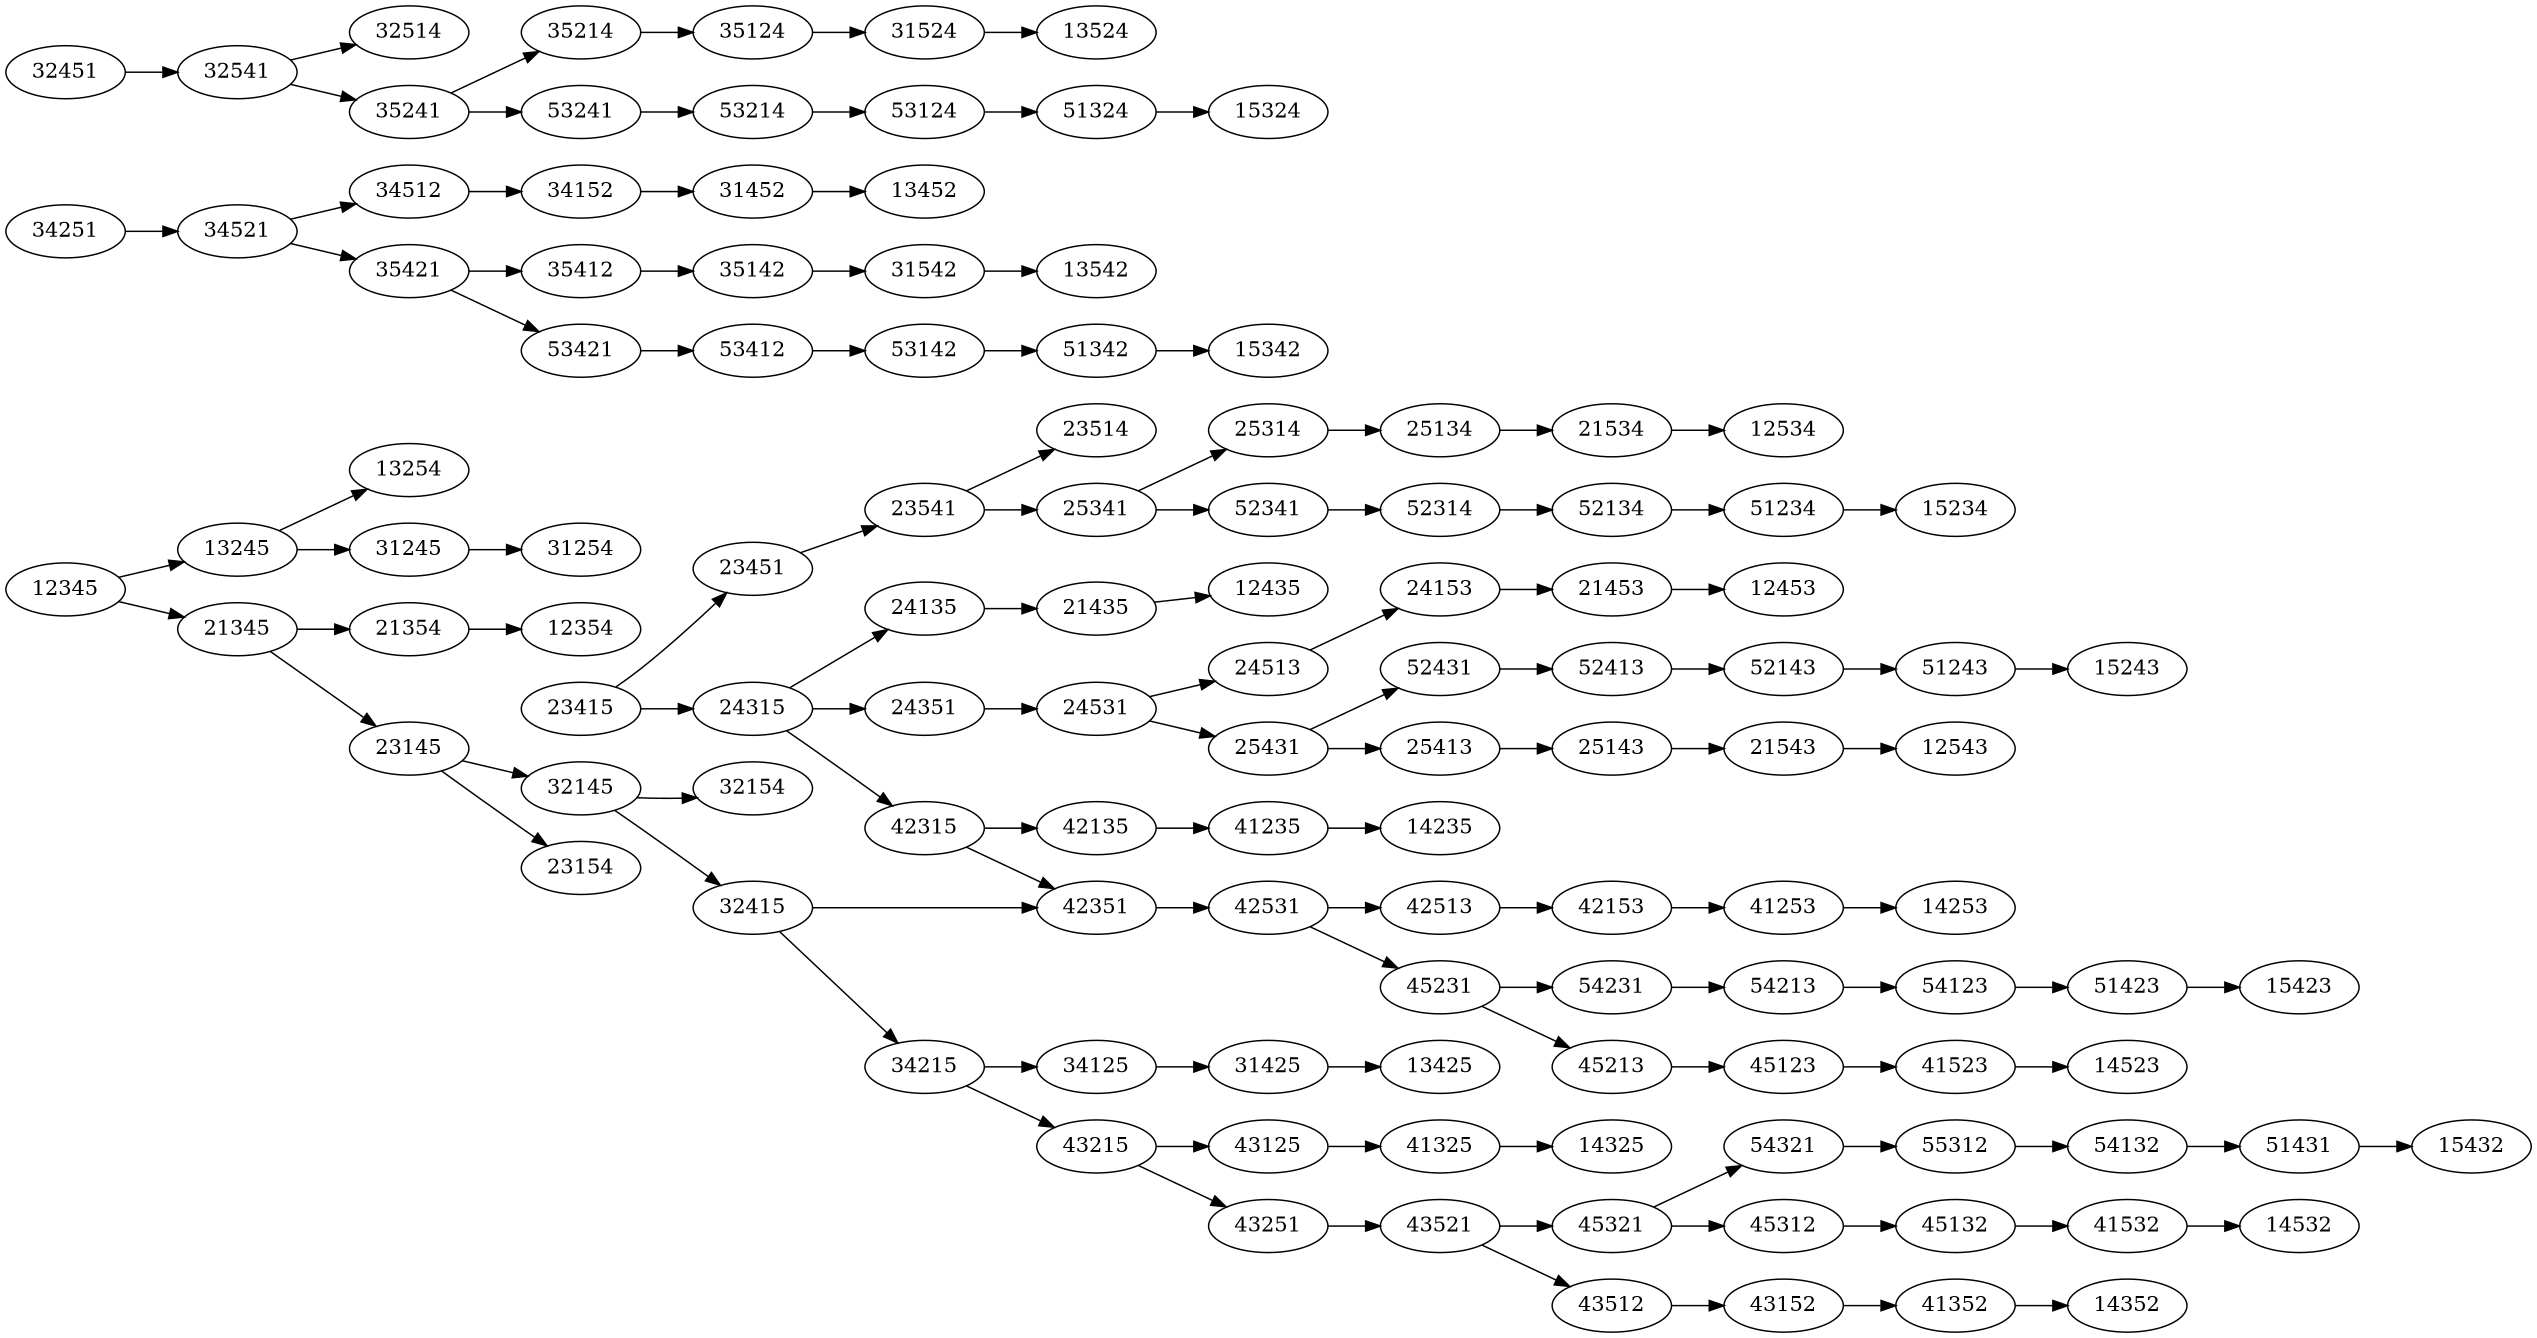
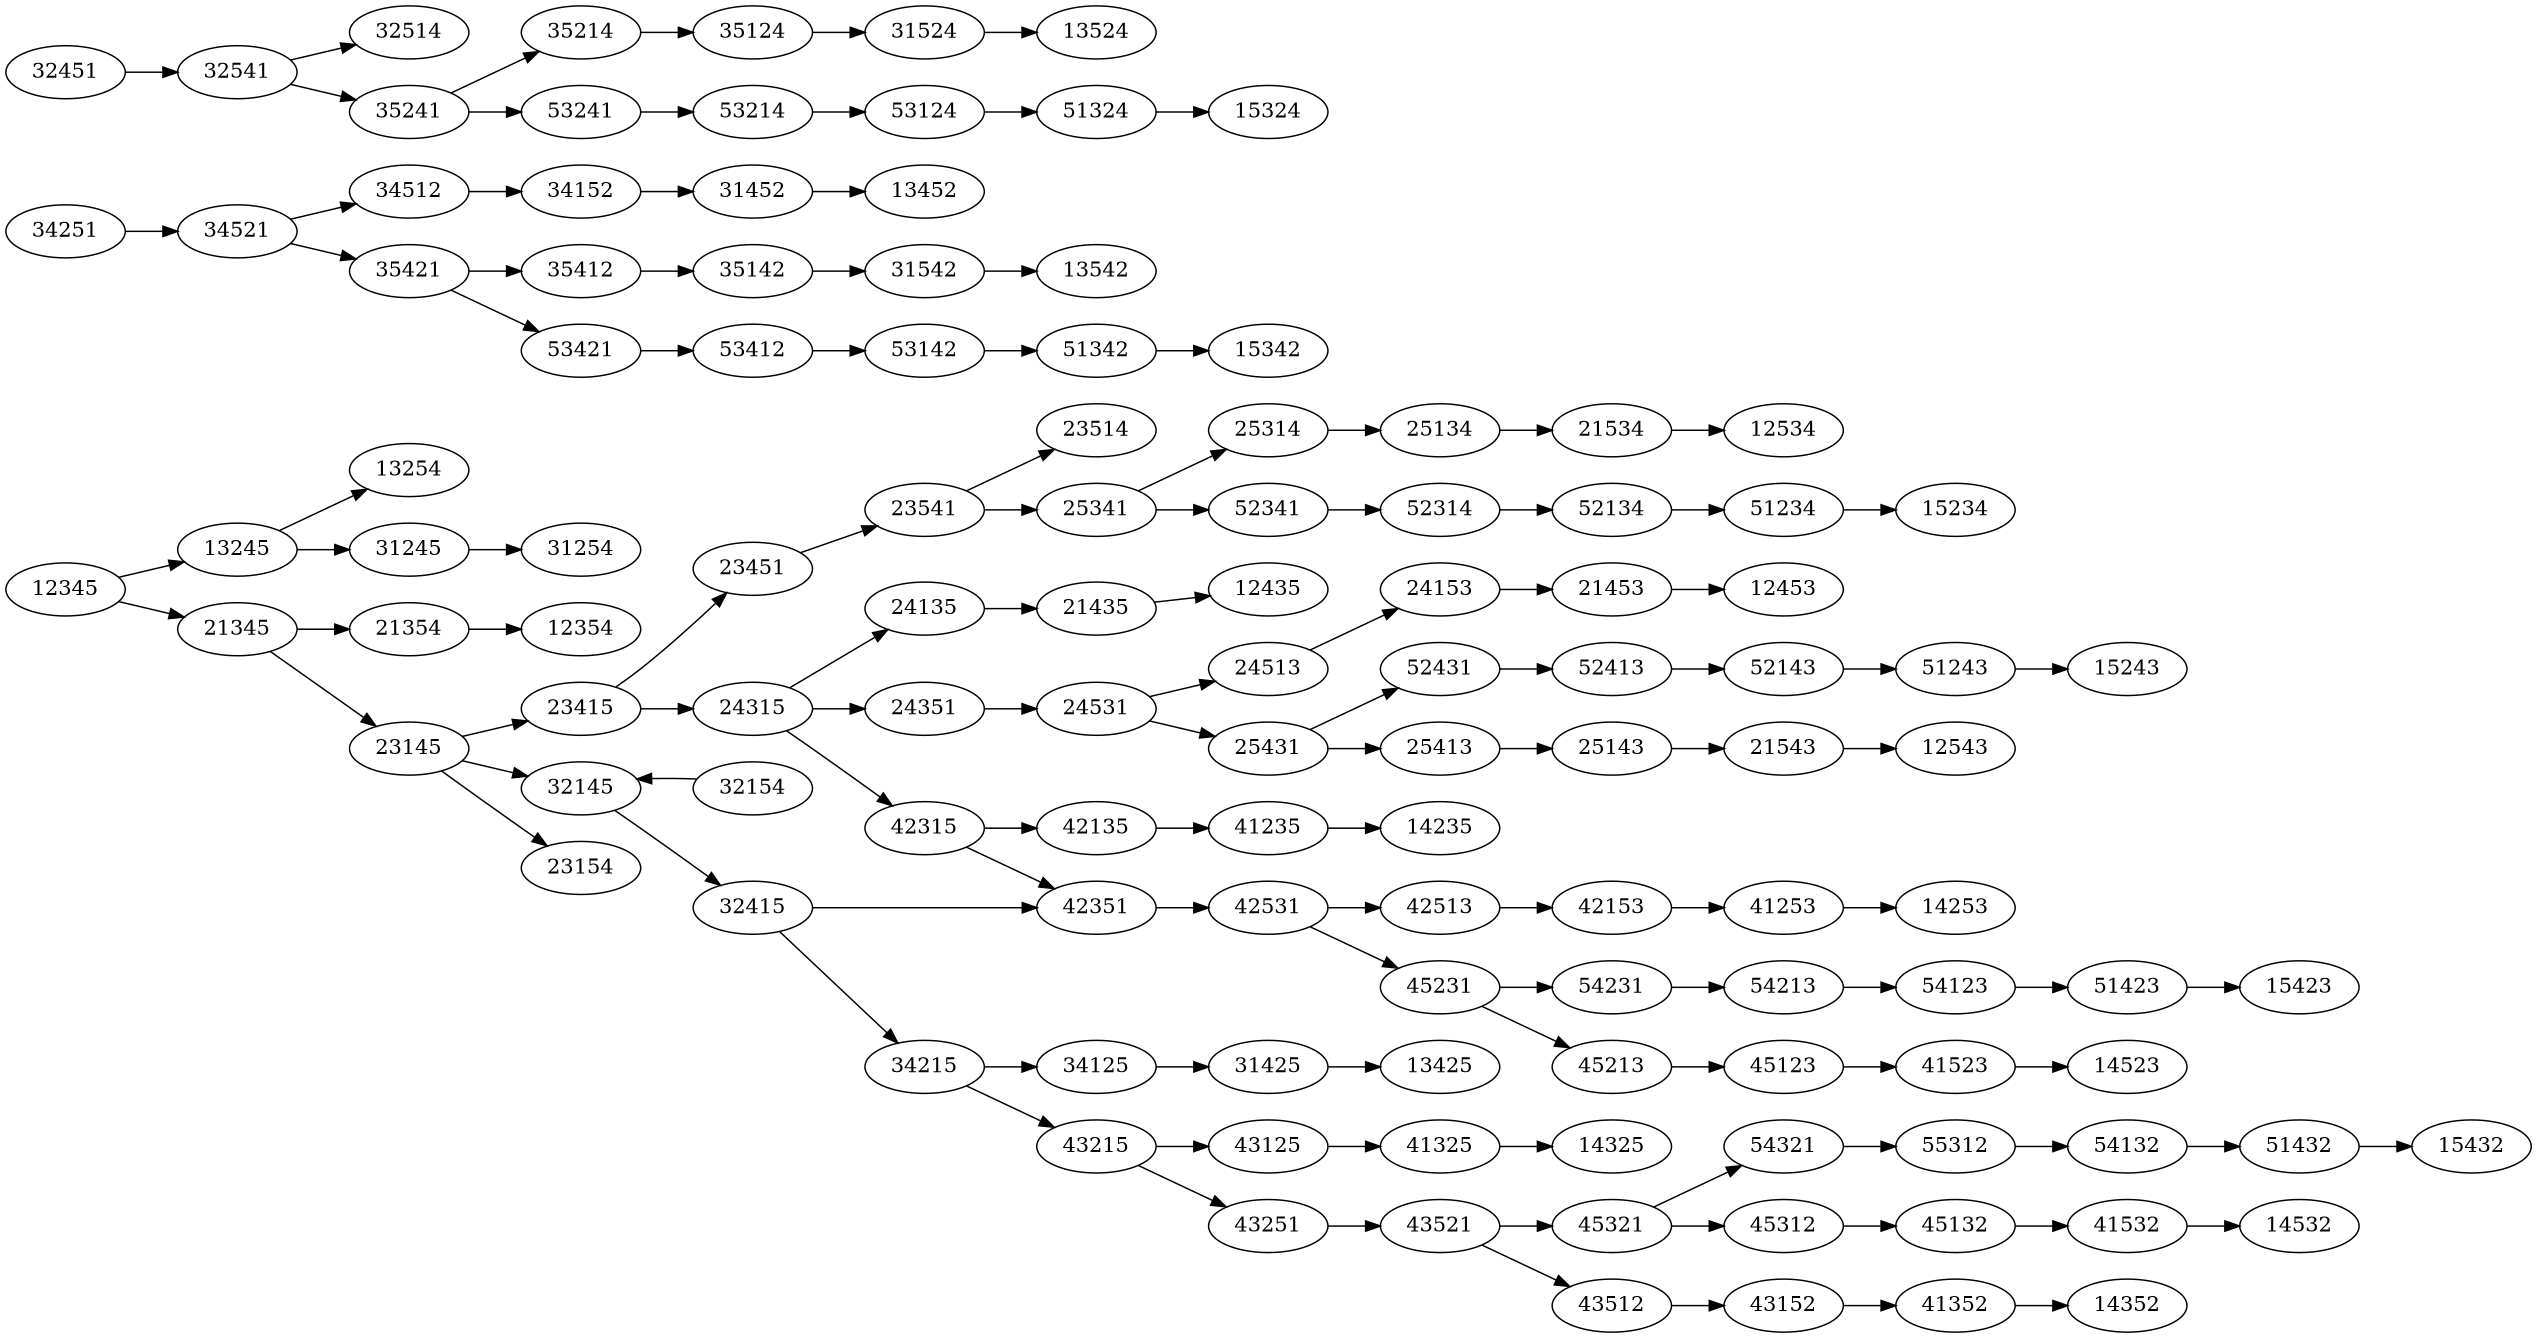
none -> (488, 730)
(660, 798) -> (674, 778)
(2299, 1146) -> (2299, 1146)
